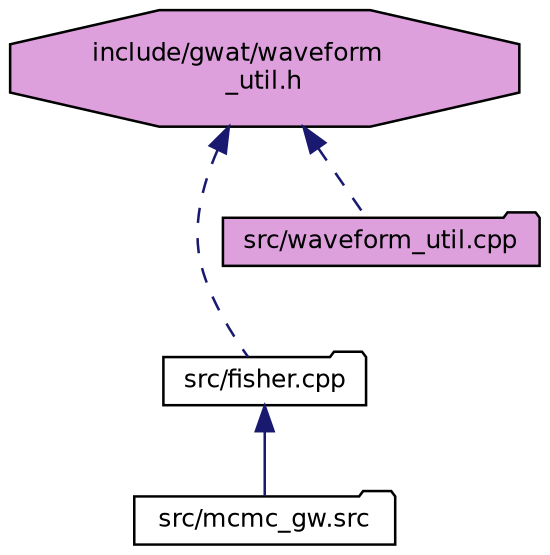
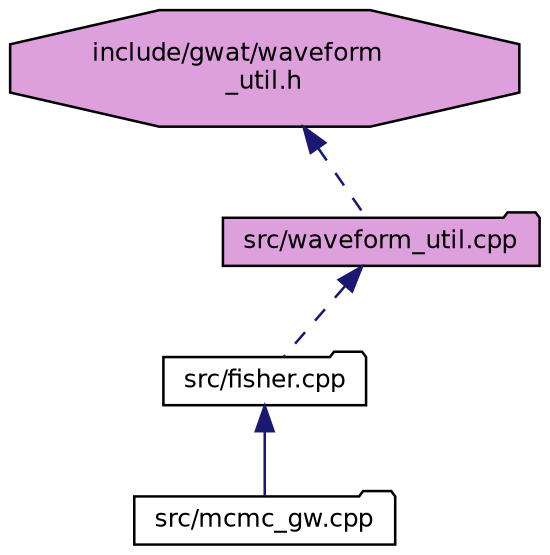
(200, 258) -> (314, 322)
(265, 520) -> (265, 520)
